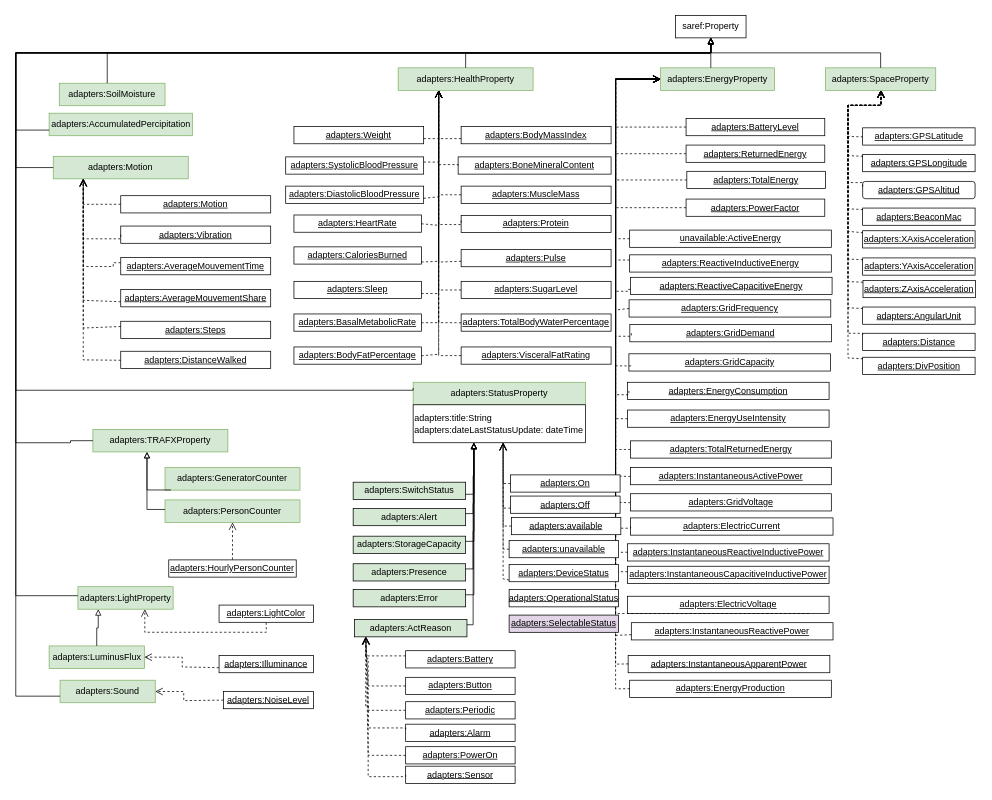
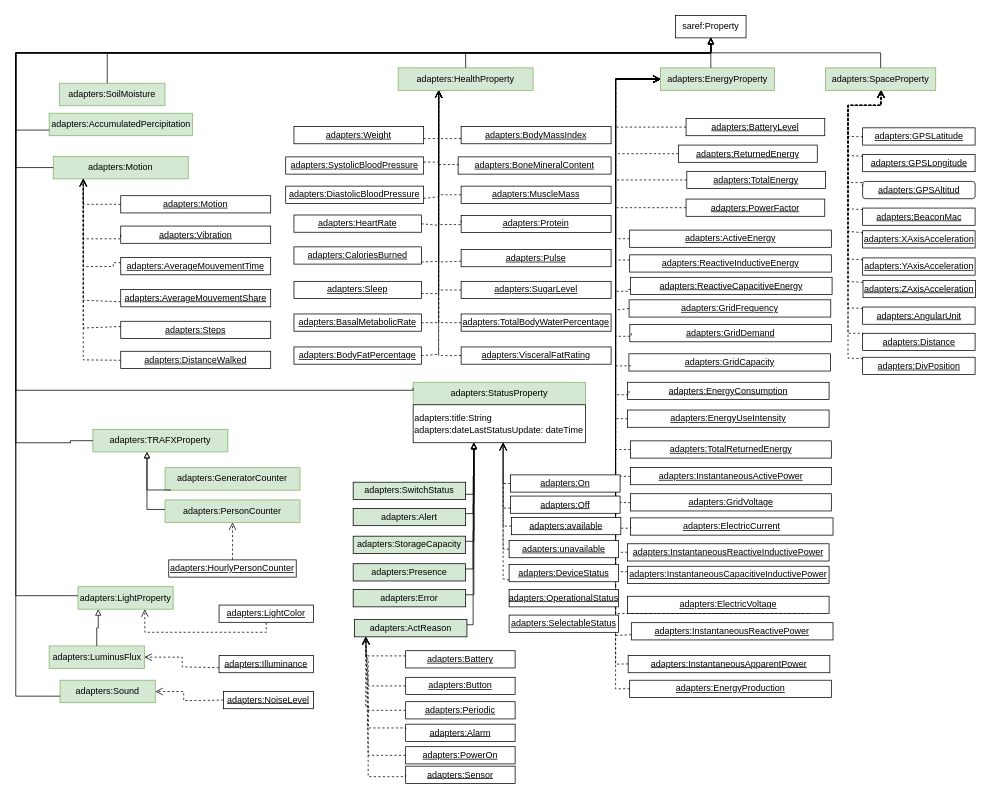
(755, 154) -> (748, 154)
(731, 239) -> (731, 239)
(564, 624) -> (564, 624)
